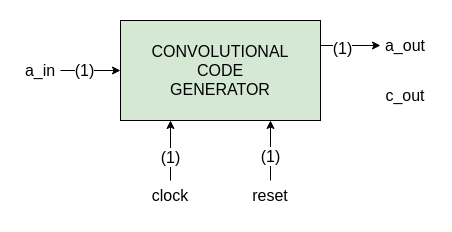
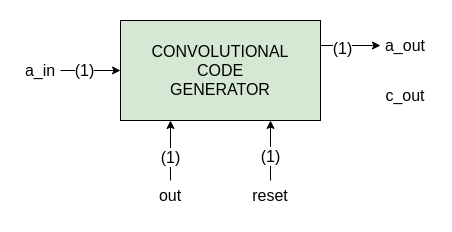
(171, 196) -> (171, 196)
